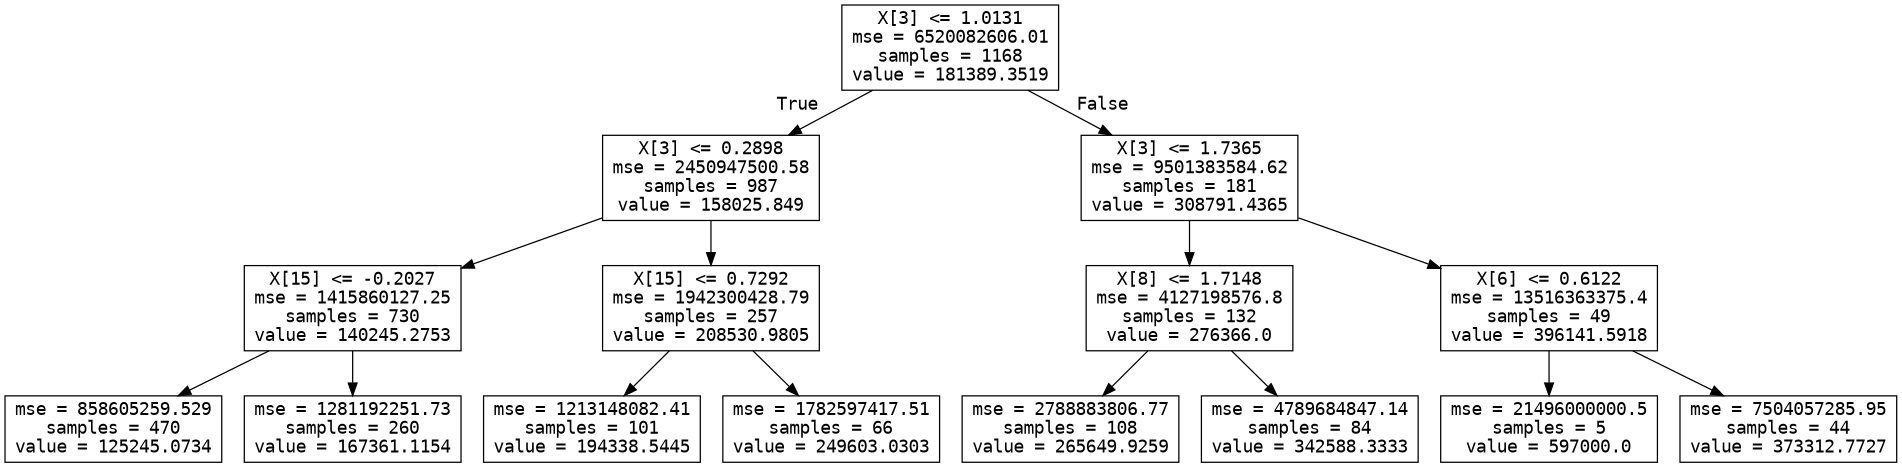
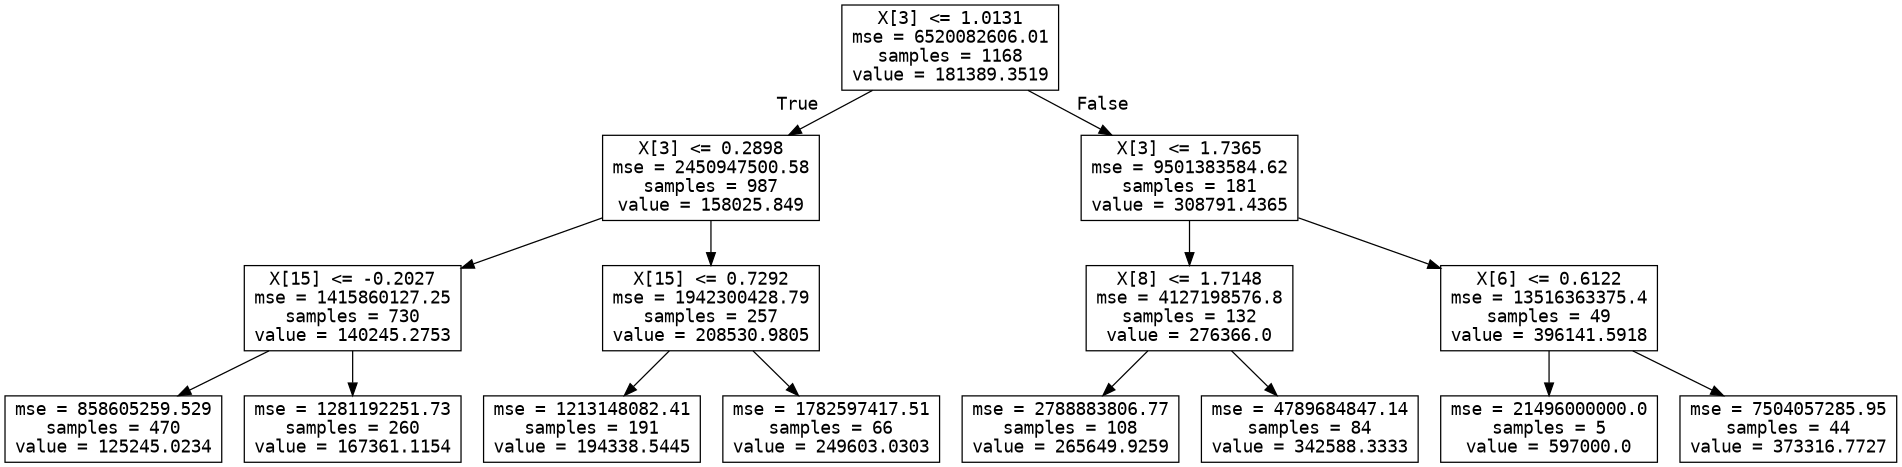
(113, 429) -> (113, 429)
(592, 429) -> (592, 429)
(1549, 429) -> (1549, 429)
(1788, 429) -> (1788, 429)
